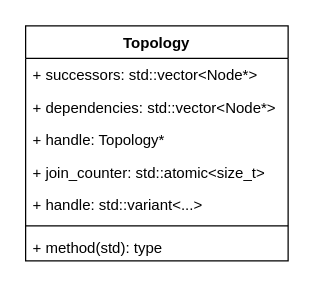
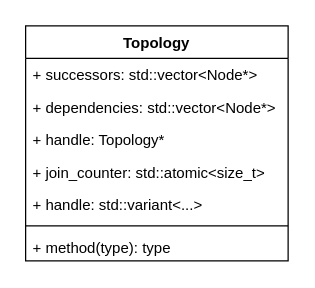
(106, 248) -> (111, 248)
